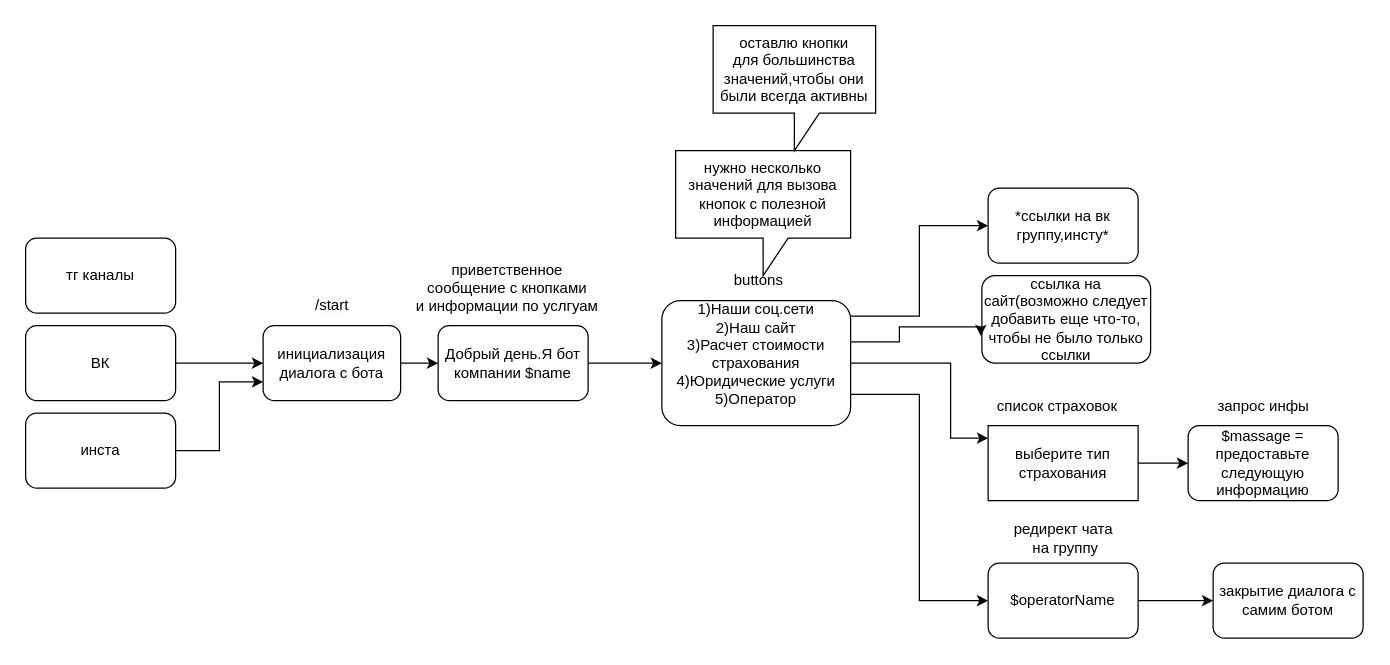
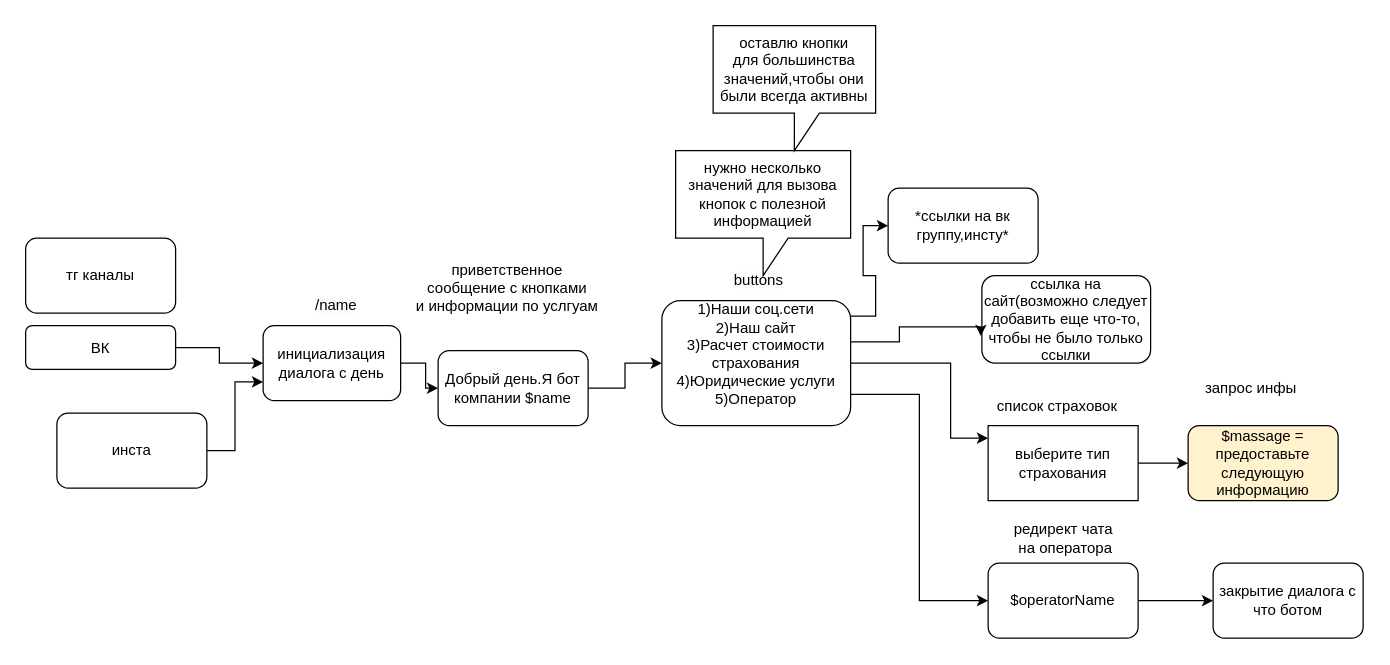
(1063, 226) -> (963, 226)
(341, 306) -> (337, 306)
(101, 363) -> (101, 348)
(332, 363) -> (332, 363)
(513, 363) -> (513, 388)
(1263, 407) -> (1251, 388)
(101, 451) -> (132, 451)
(1263, 463) -> (1263, 463)
(1064, 538) -> (1064, 538)
(1288, 601) -> (1288, 601)
